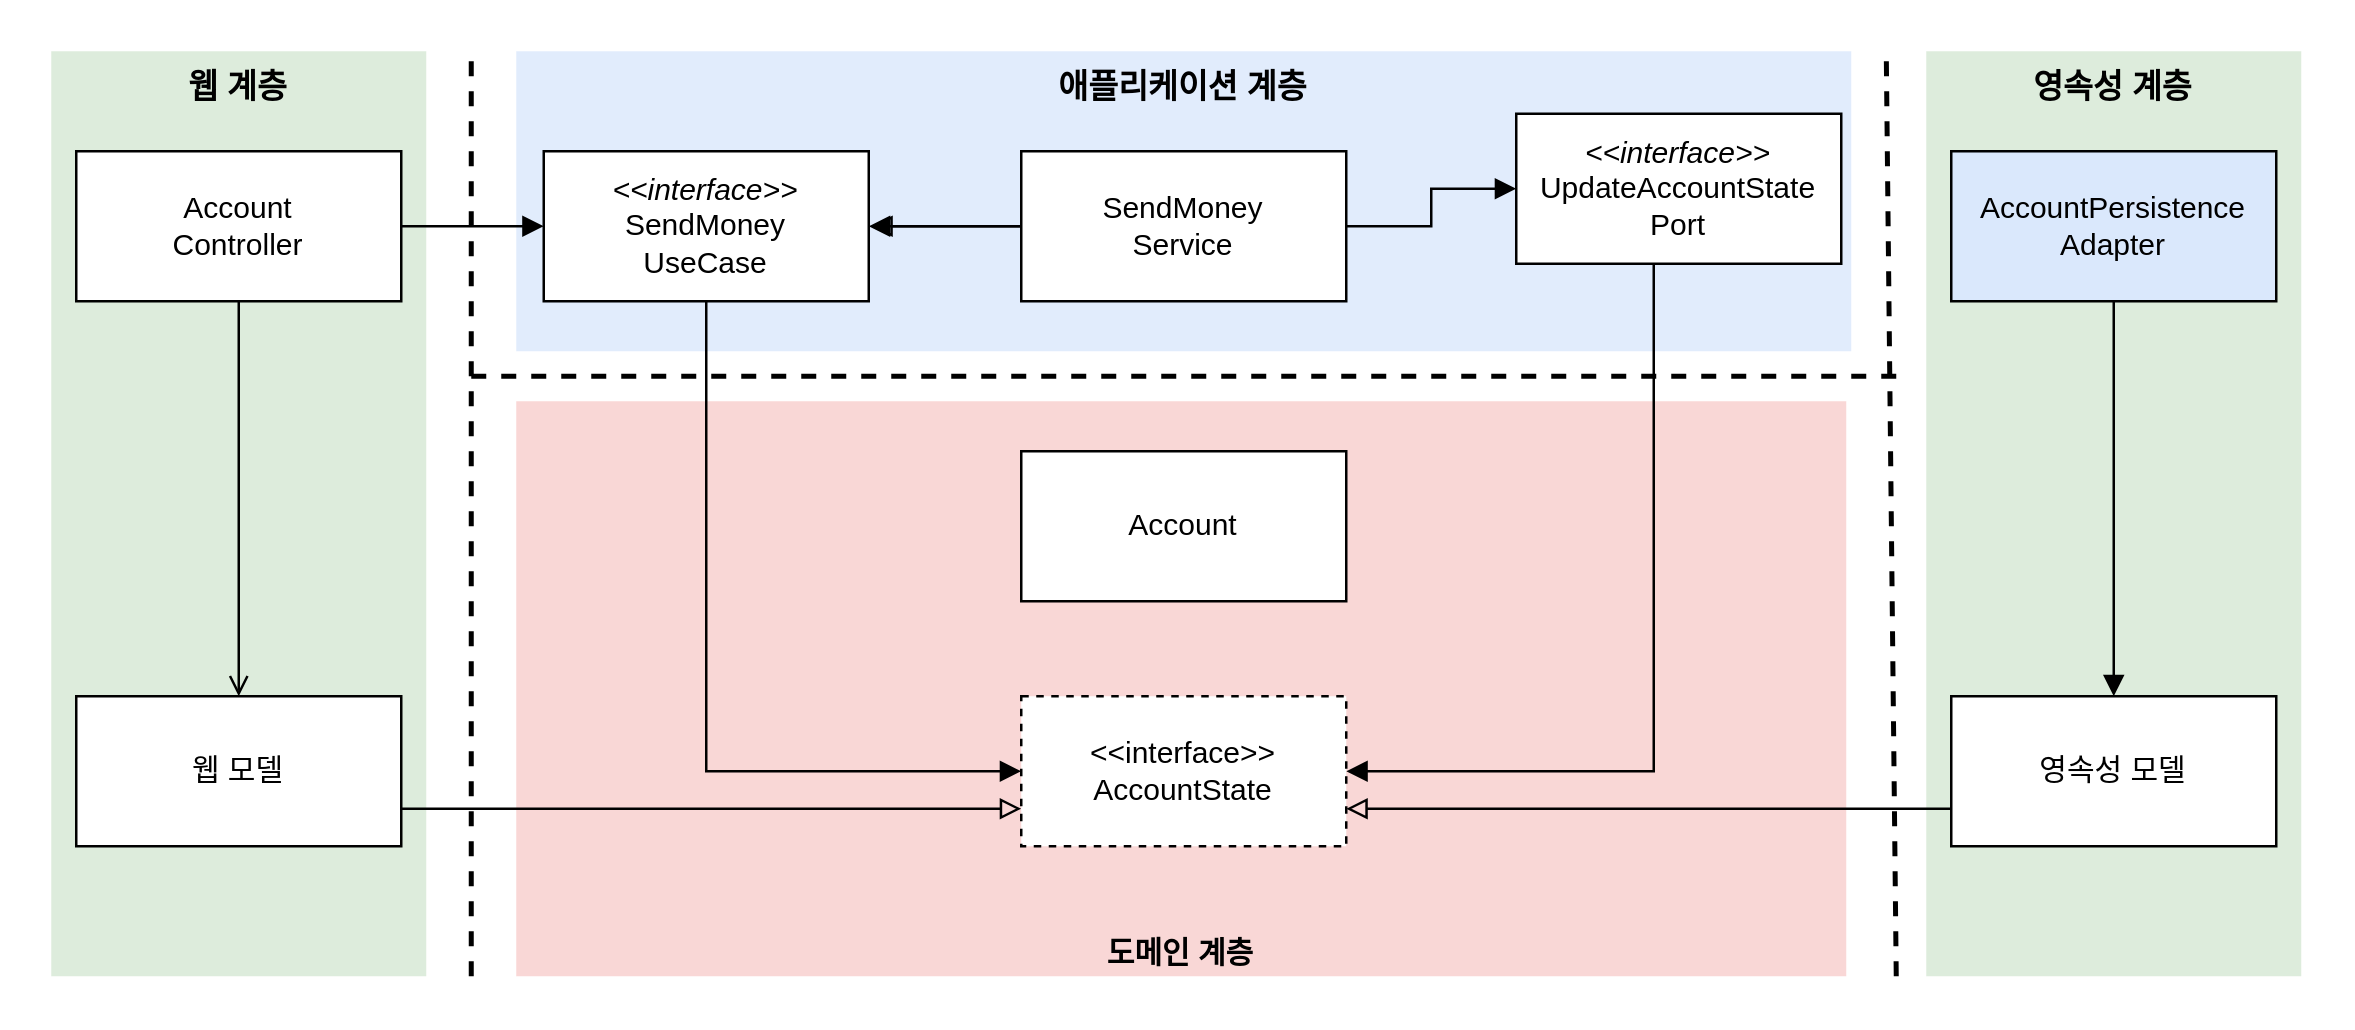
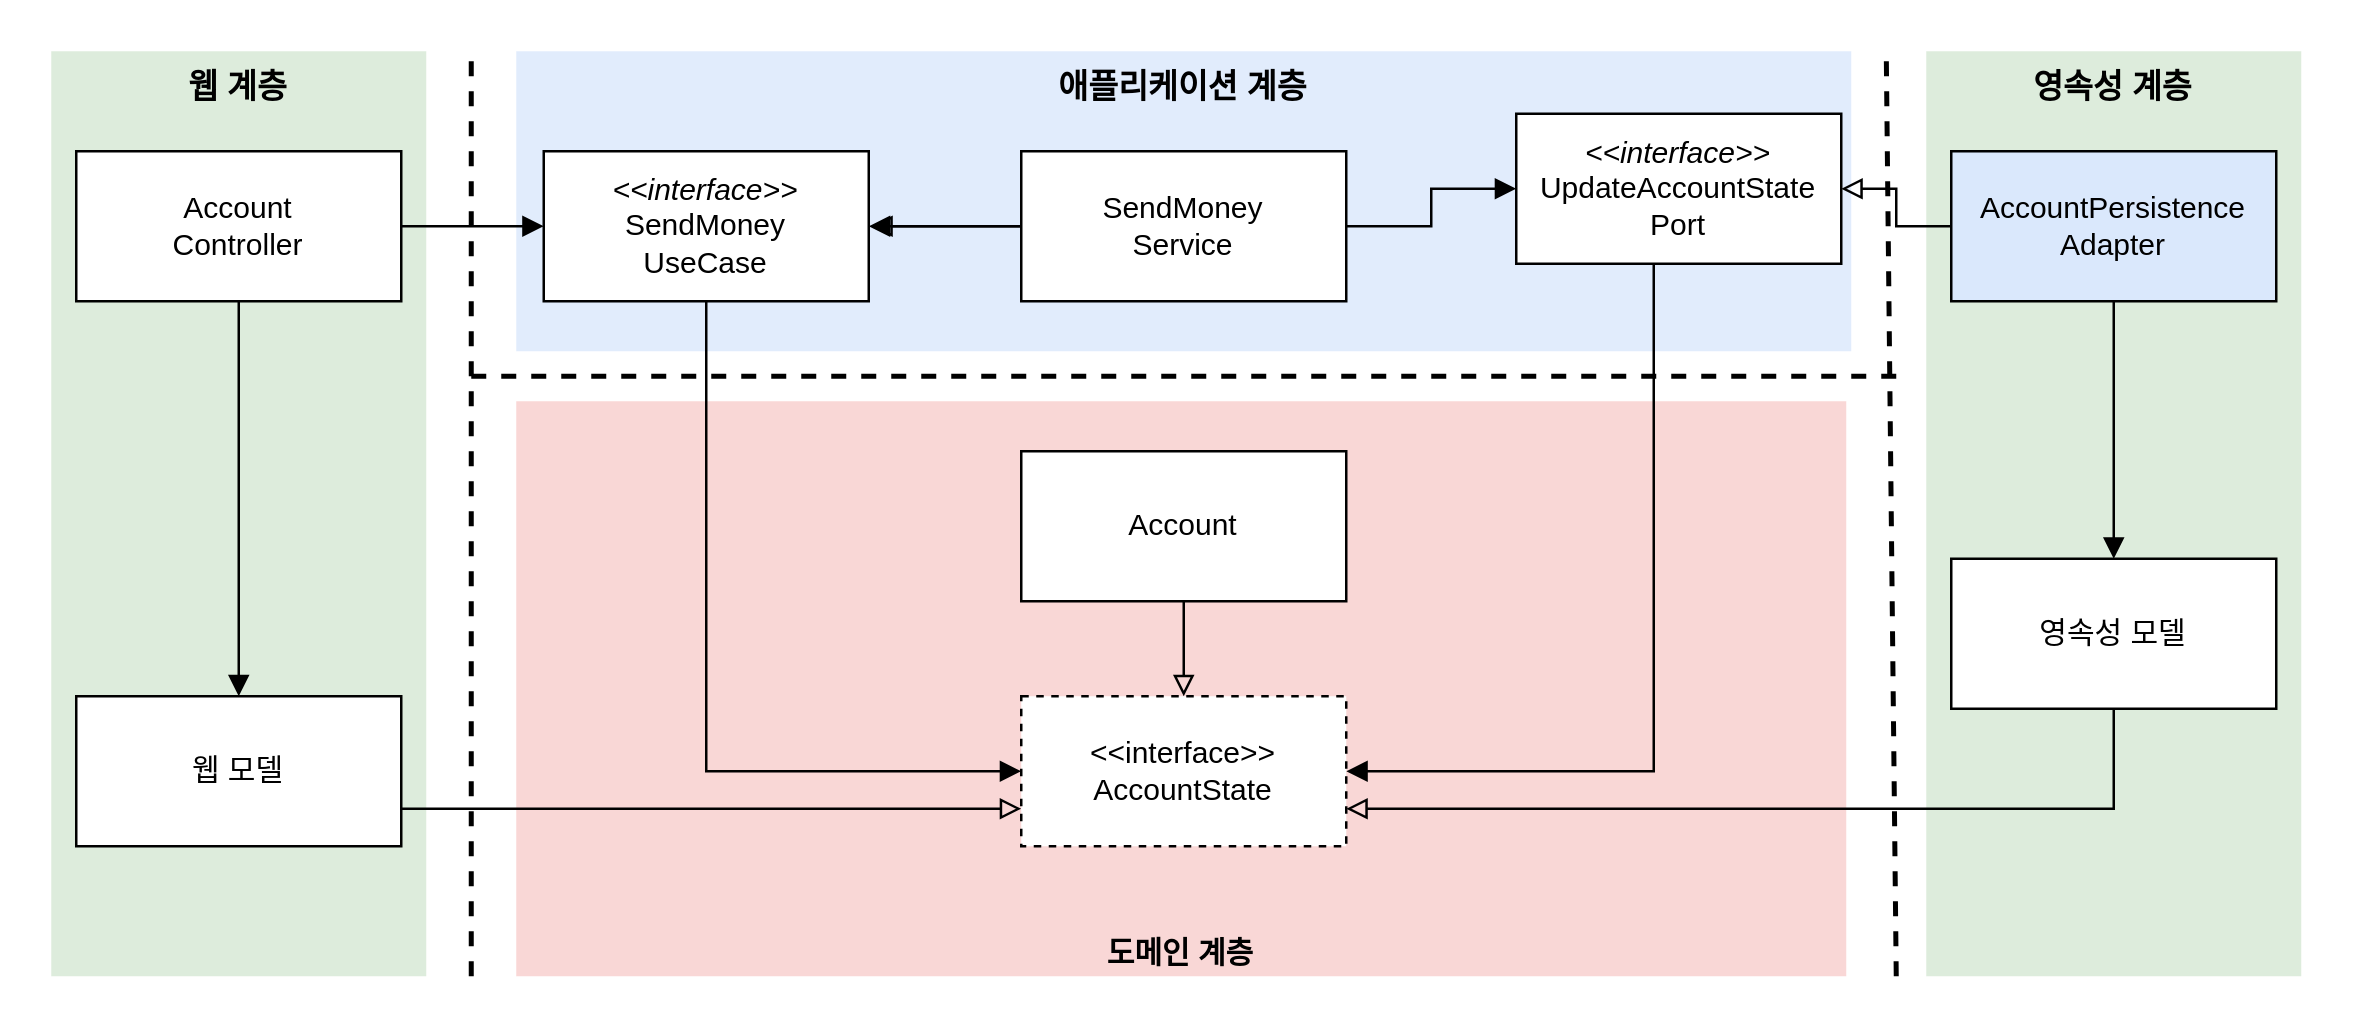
none -> (1903, 226)
none -> (1184, 643)
(239, 680) -> (239, 674)
(2114, 771) -> (2114, 634)
